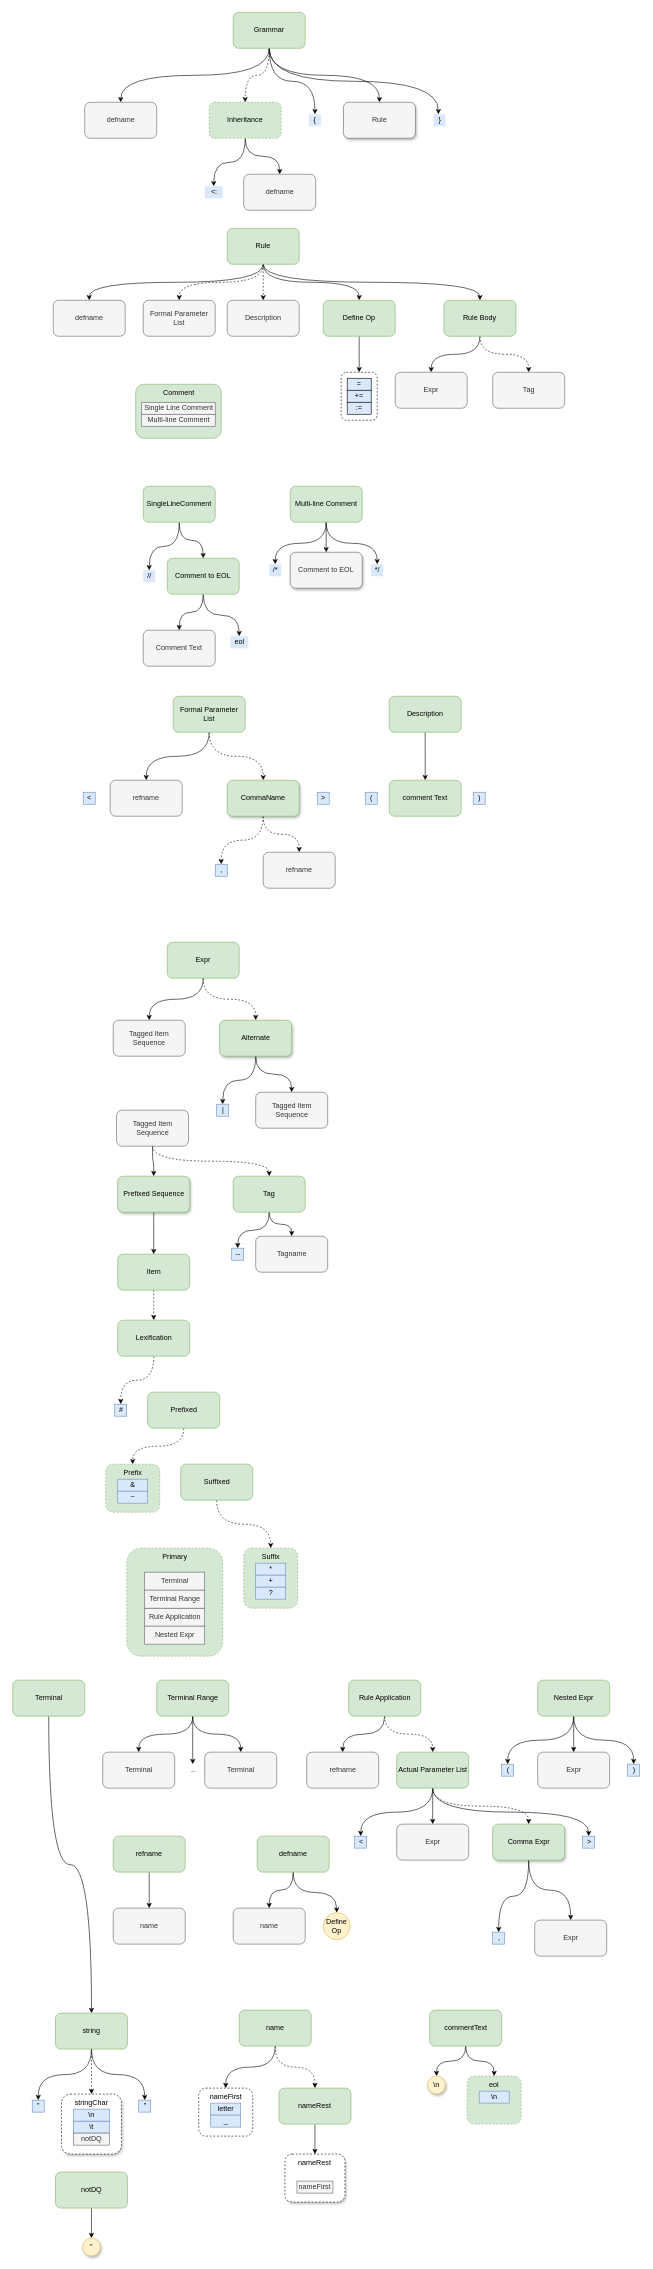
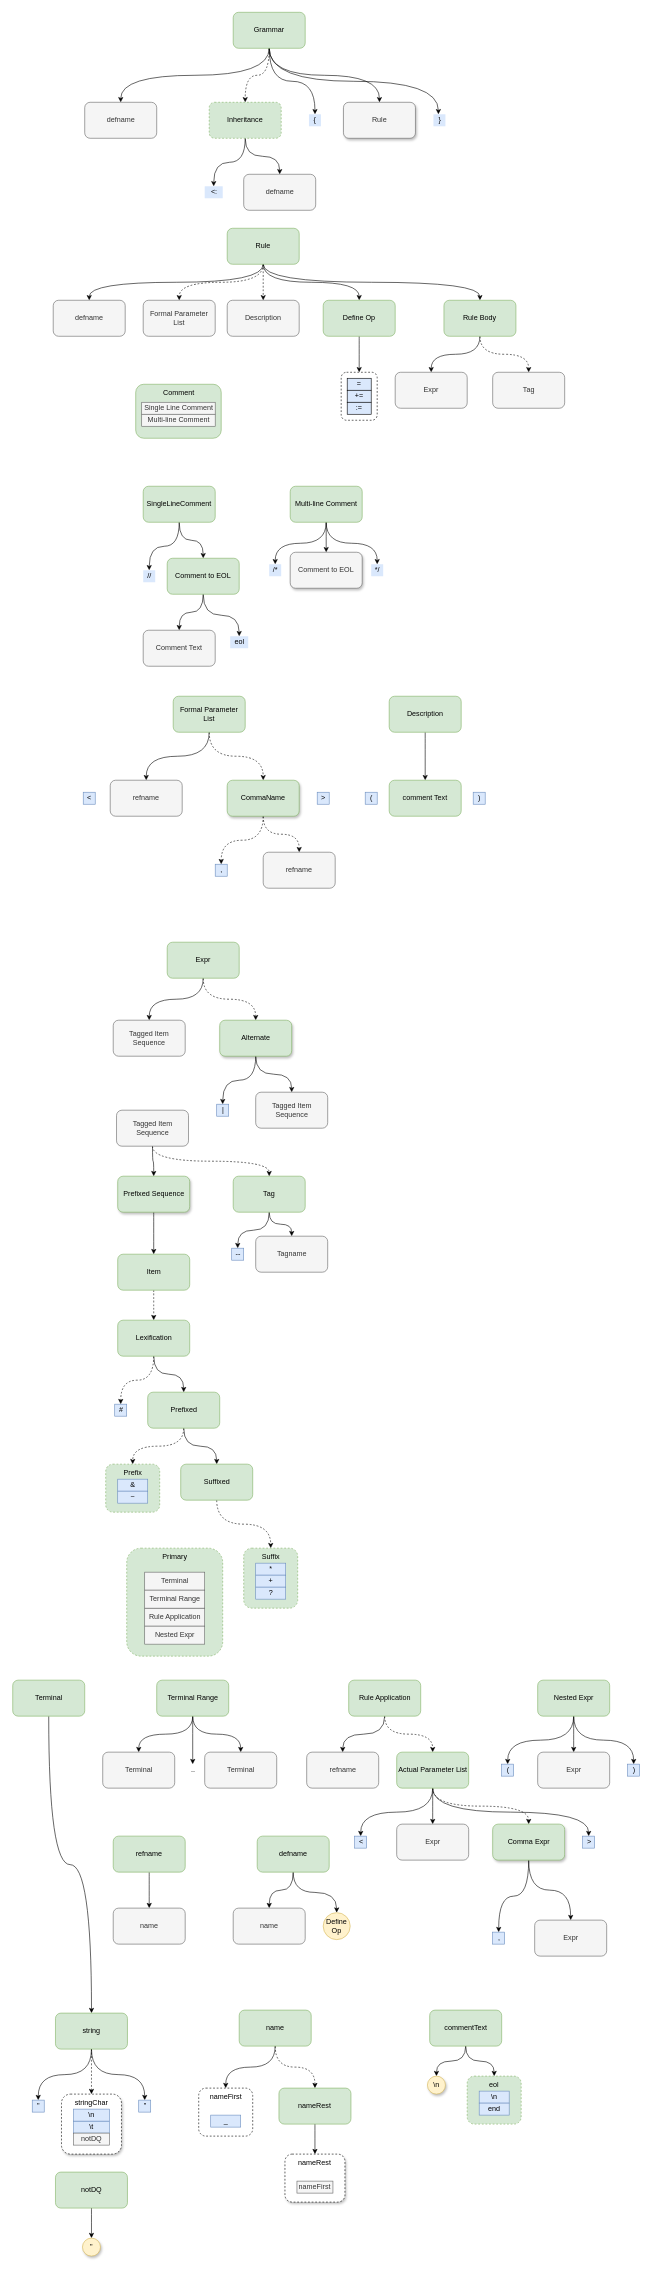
none -> (170, 1374)
none -> (201, 1446)
(226, 2109) -> none
none -> (494, 2109)
